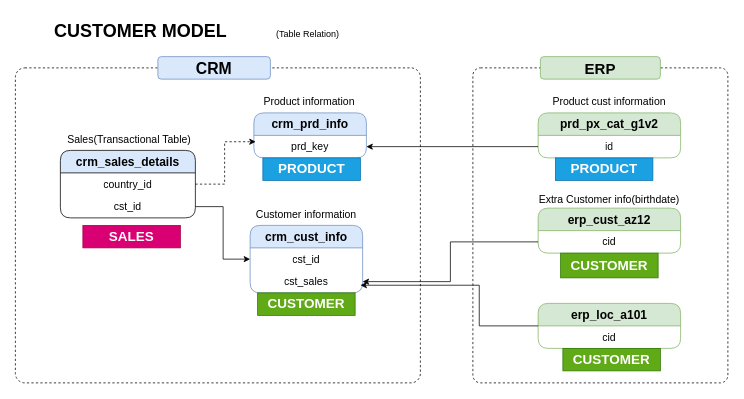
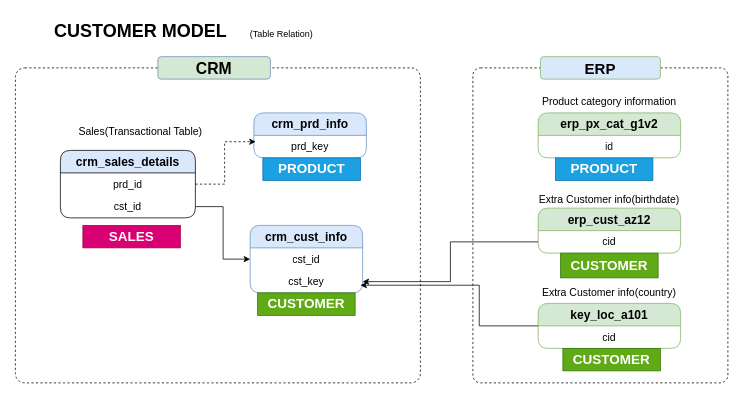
(308, 34) -> (282, 34)
(214, 68) -> (214, 68)
(600, 68) -> (600, 68)
(309, 102) -> none
(609, 102) -> (609, 102)
(609, 124) -> (609, 124)
(129, 139) -> (141, 132)
(454, 147) -> none
(128, 184) -> (128, 184)
(306, 214) -> none
(306, 282) -> (306, 282)
none -> (609, 292)
(609, 315) -> (609, 315)
